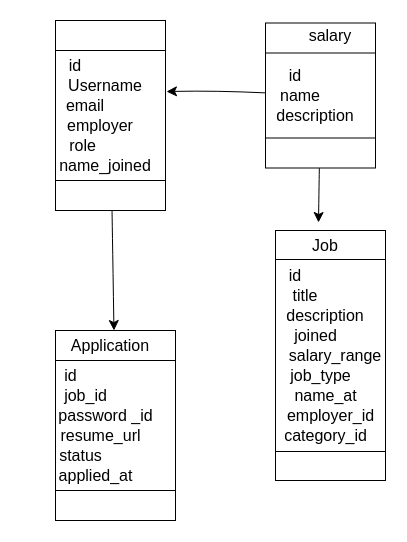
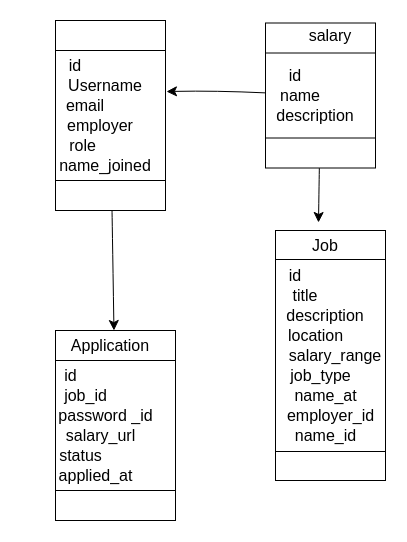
(316, 336) -> (316, 336)
(101, 436) -> (101, 436)
(326, 436) -> (326, 436)
